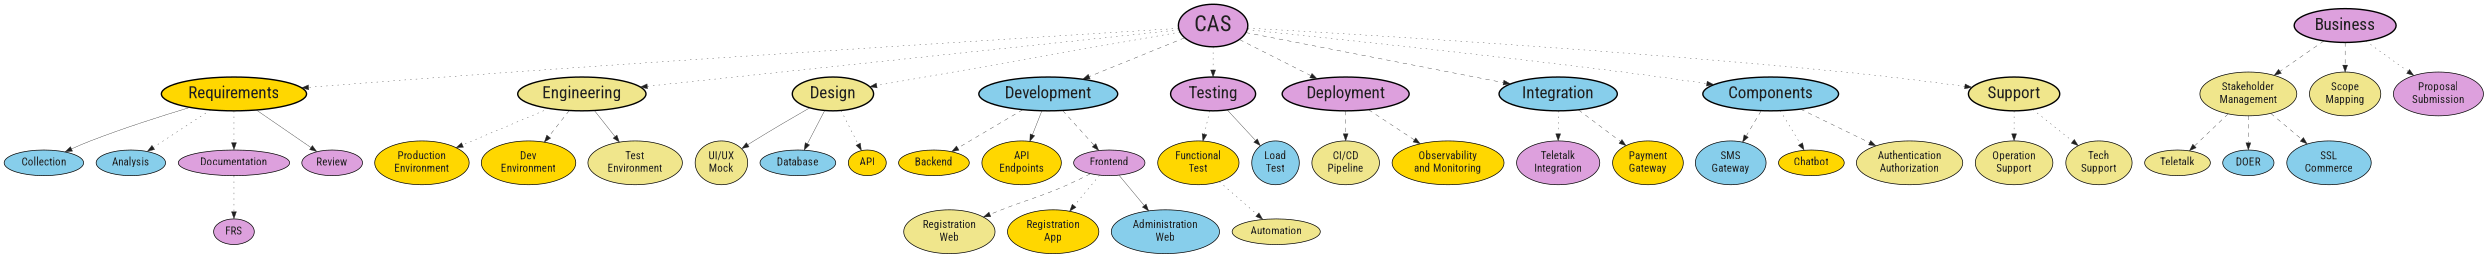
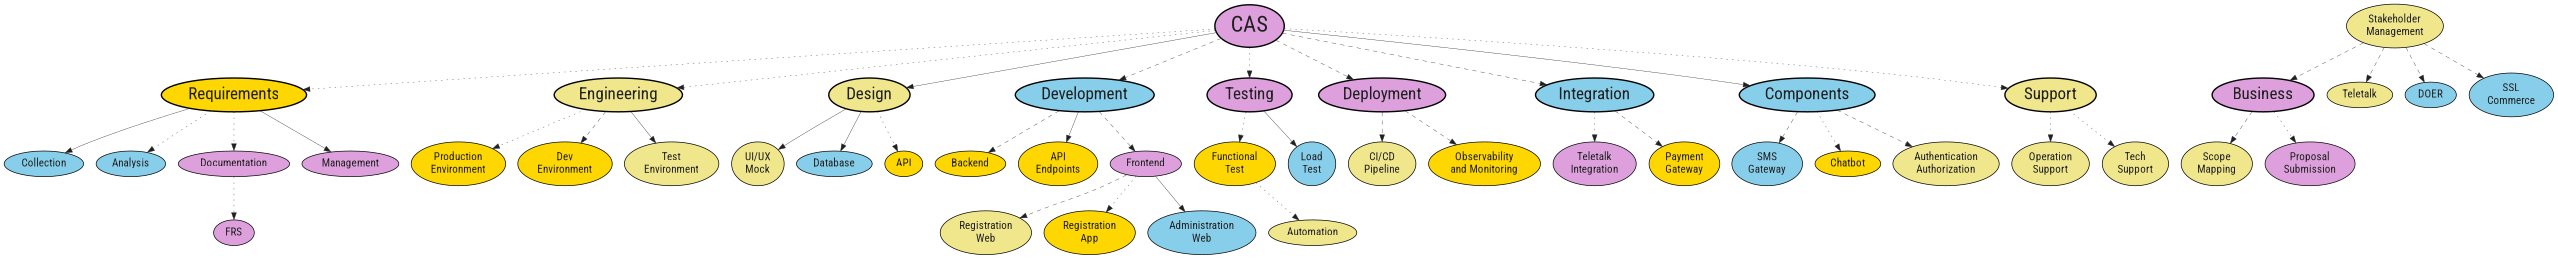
(1477, 55) -> (1514, 55)
(2302, 56) -> (2330, 60)
(1028, 59) -> (1065, 60)
(332, 163) -> (350, 164)
